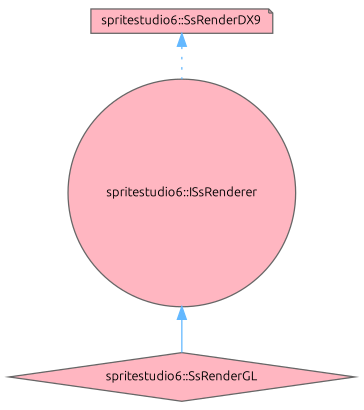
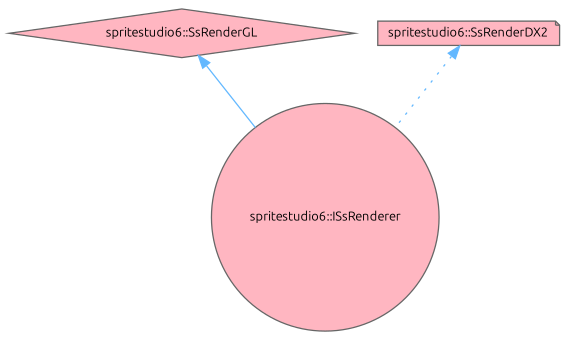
(182, 21) -> (469, 33)
(182, 336) -> (231, 97)
